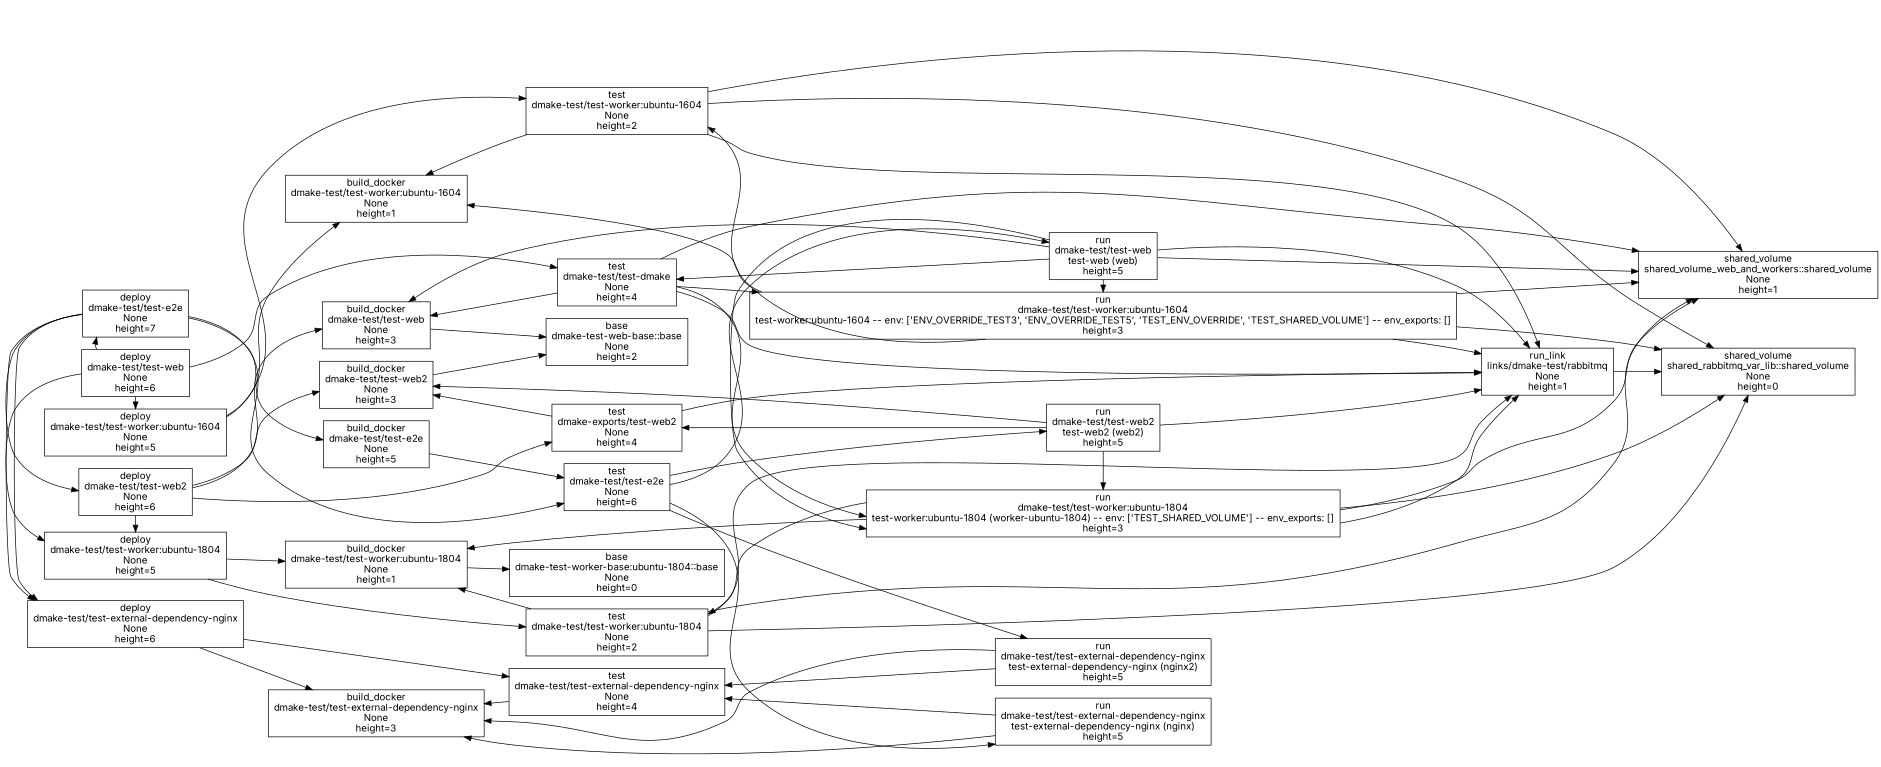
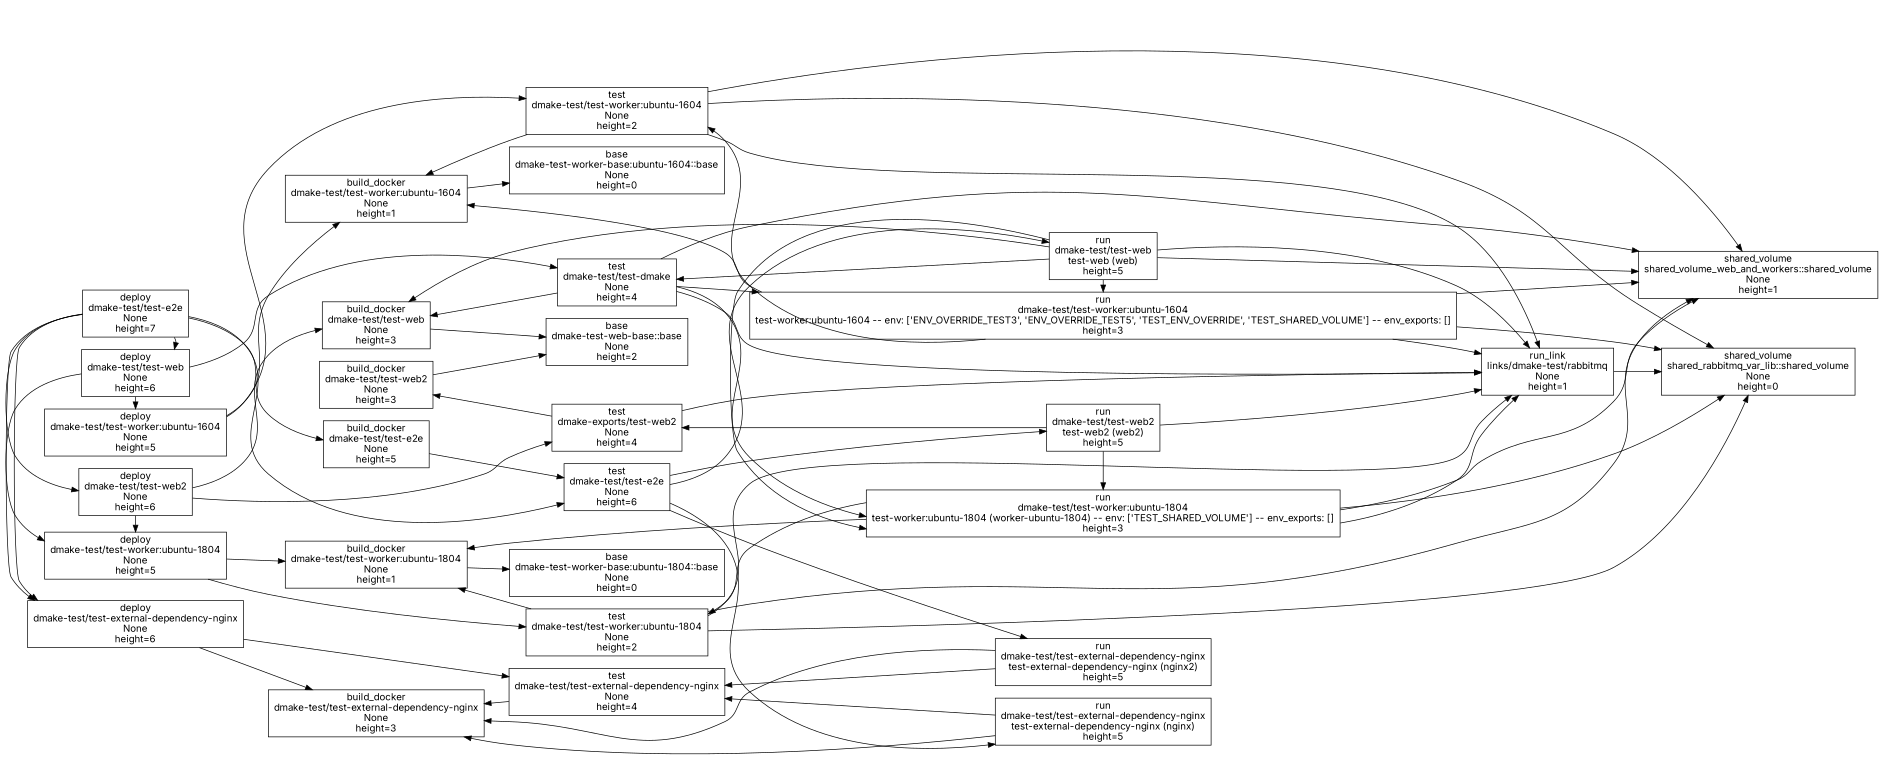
none -> (617, 170)
(96, 347) -> (175, 340)
(774, 401) -> none
(264, 419) -> none
